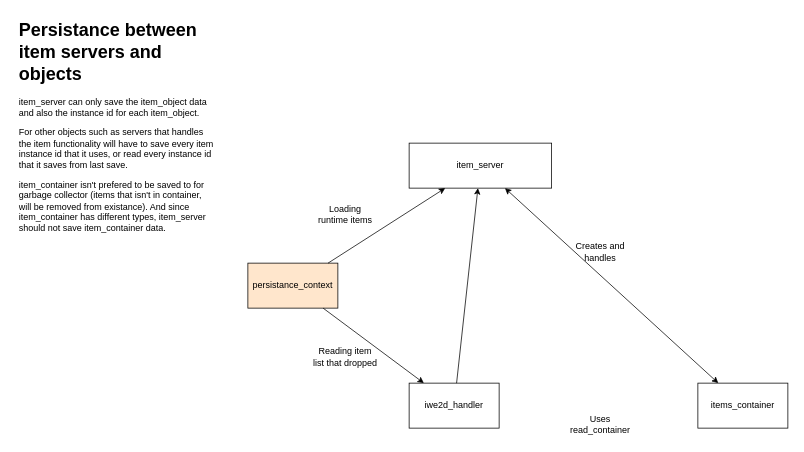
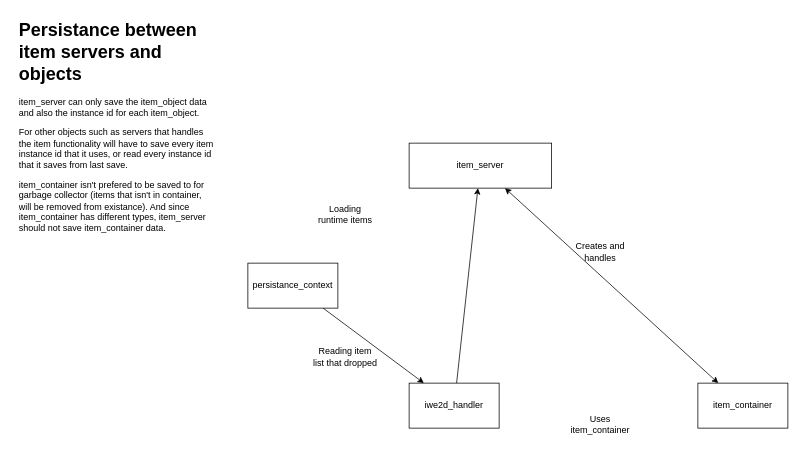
(385, 227) -> none
(293, 285) -> (293, 285)
(743, 405) -> (743, 405)
(600, 424) -> (600, 424)
